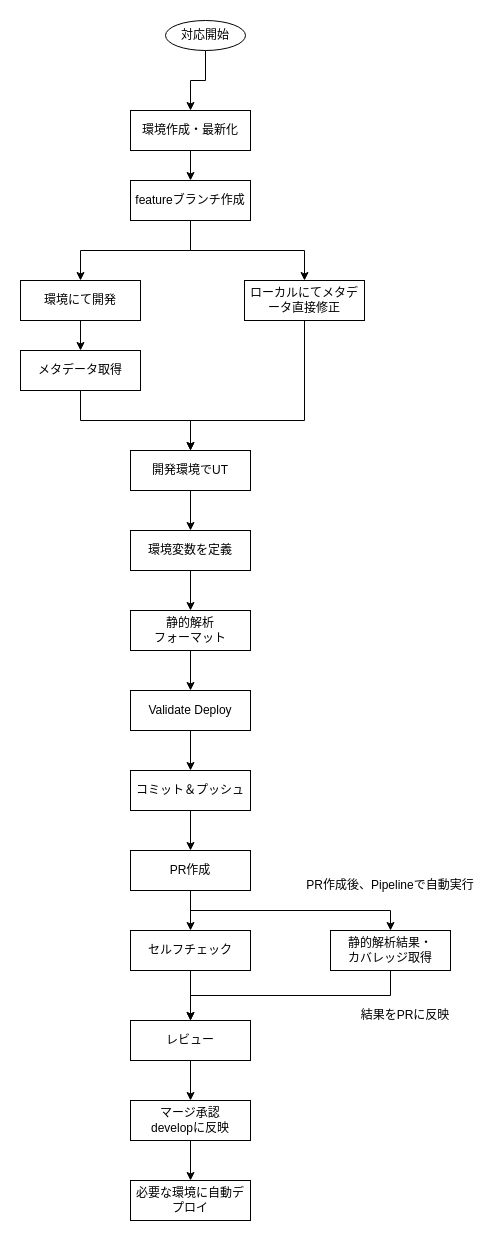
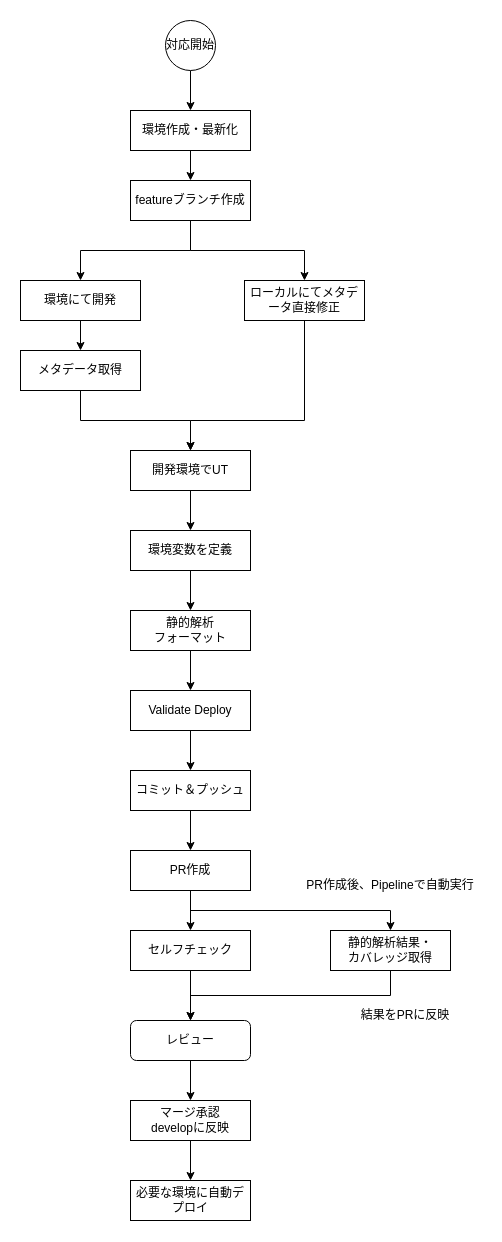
(206, 36) -> (191, 46)
(191, 1041) -> (191, 1041)
